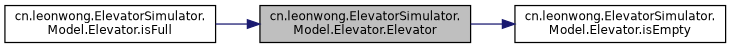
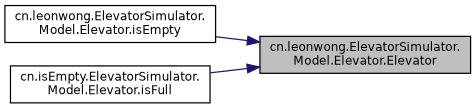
(110, 24) -> (110, 84)
(487, 24) -> (232, 39)
